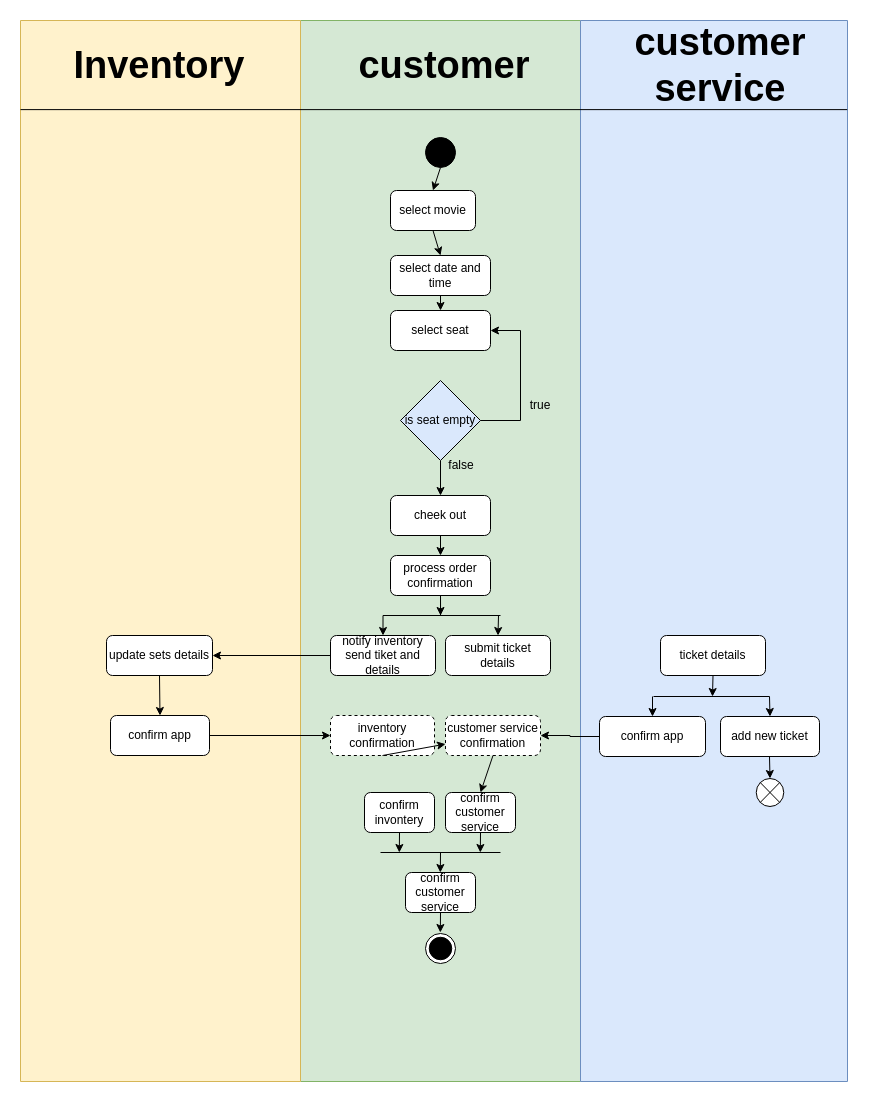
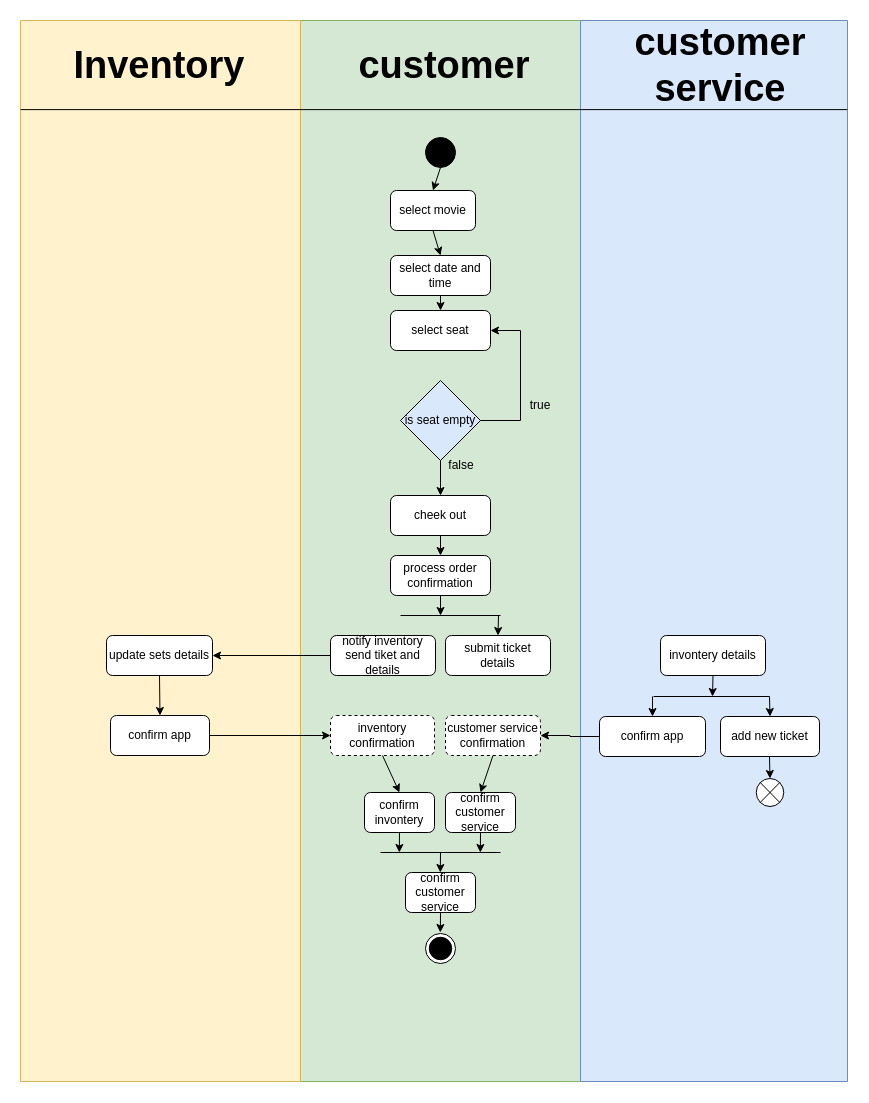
(391, 616) -> none
(713, 656) -> (713, 656)
(410, 750) -> (390, 771)
